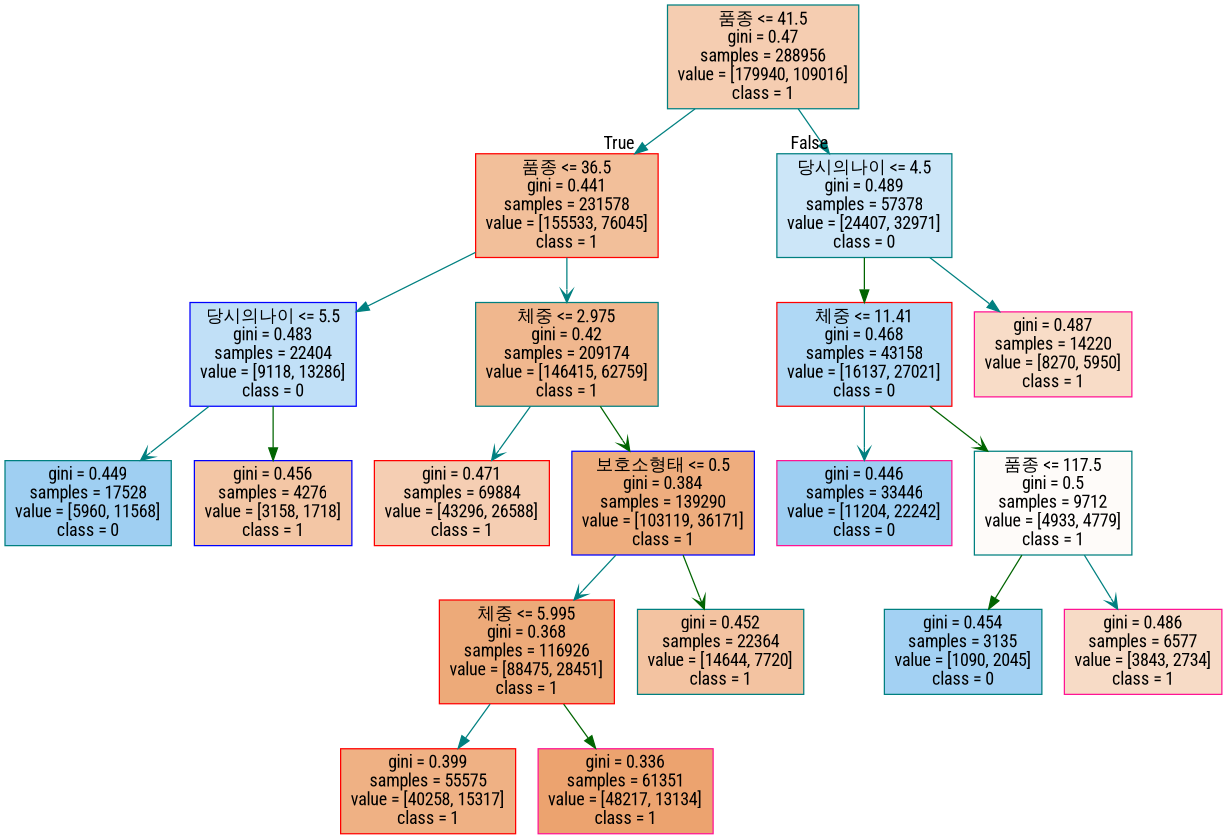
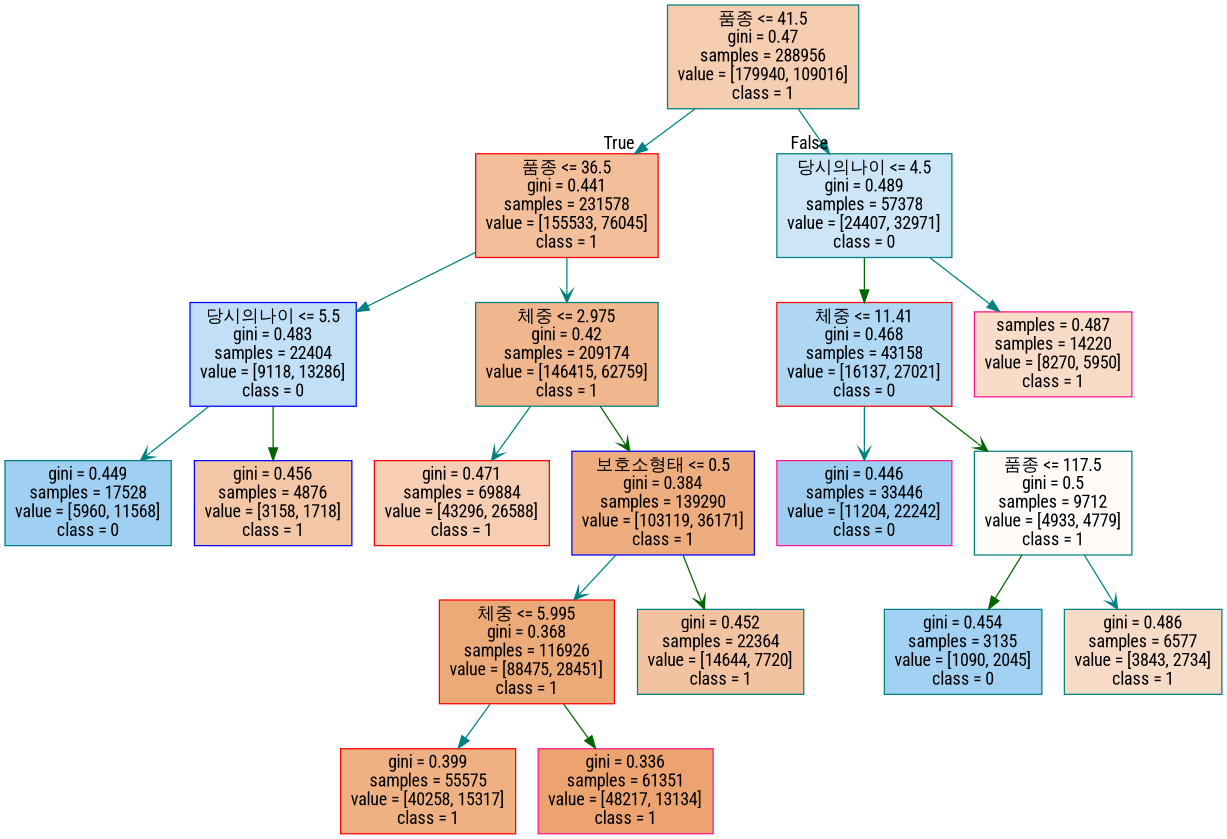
(1053, 354) -> (1053, 354)
(273, 503) -> (273, 503)
(1143, 652) -> (1143, 652)
